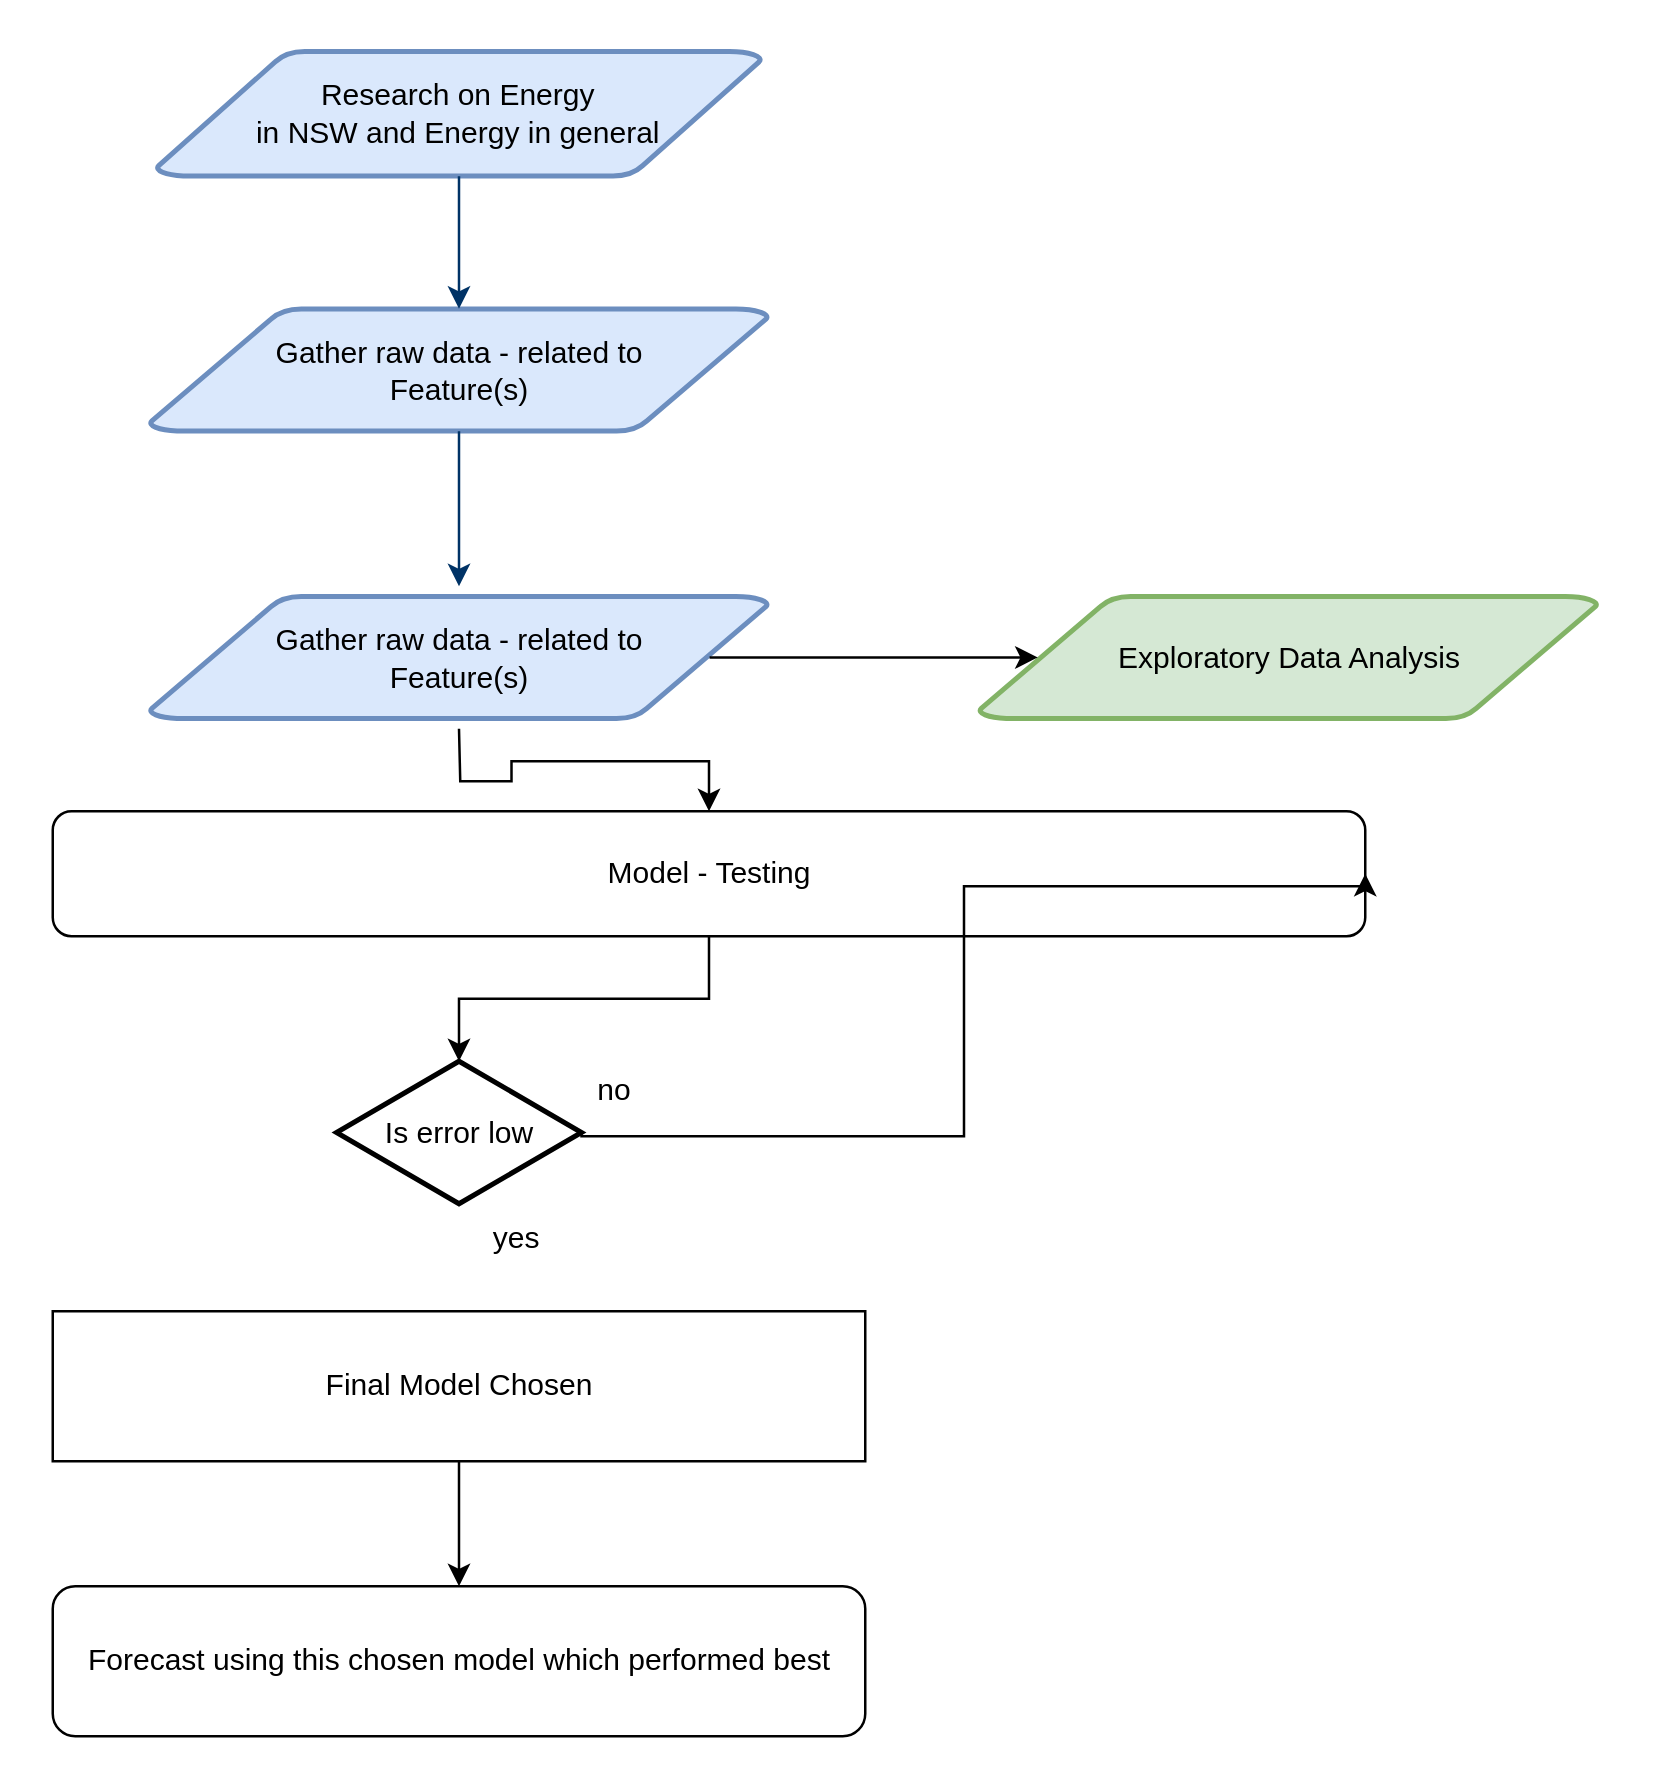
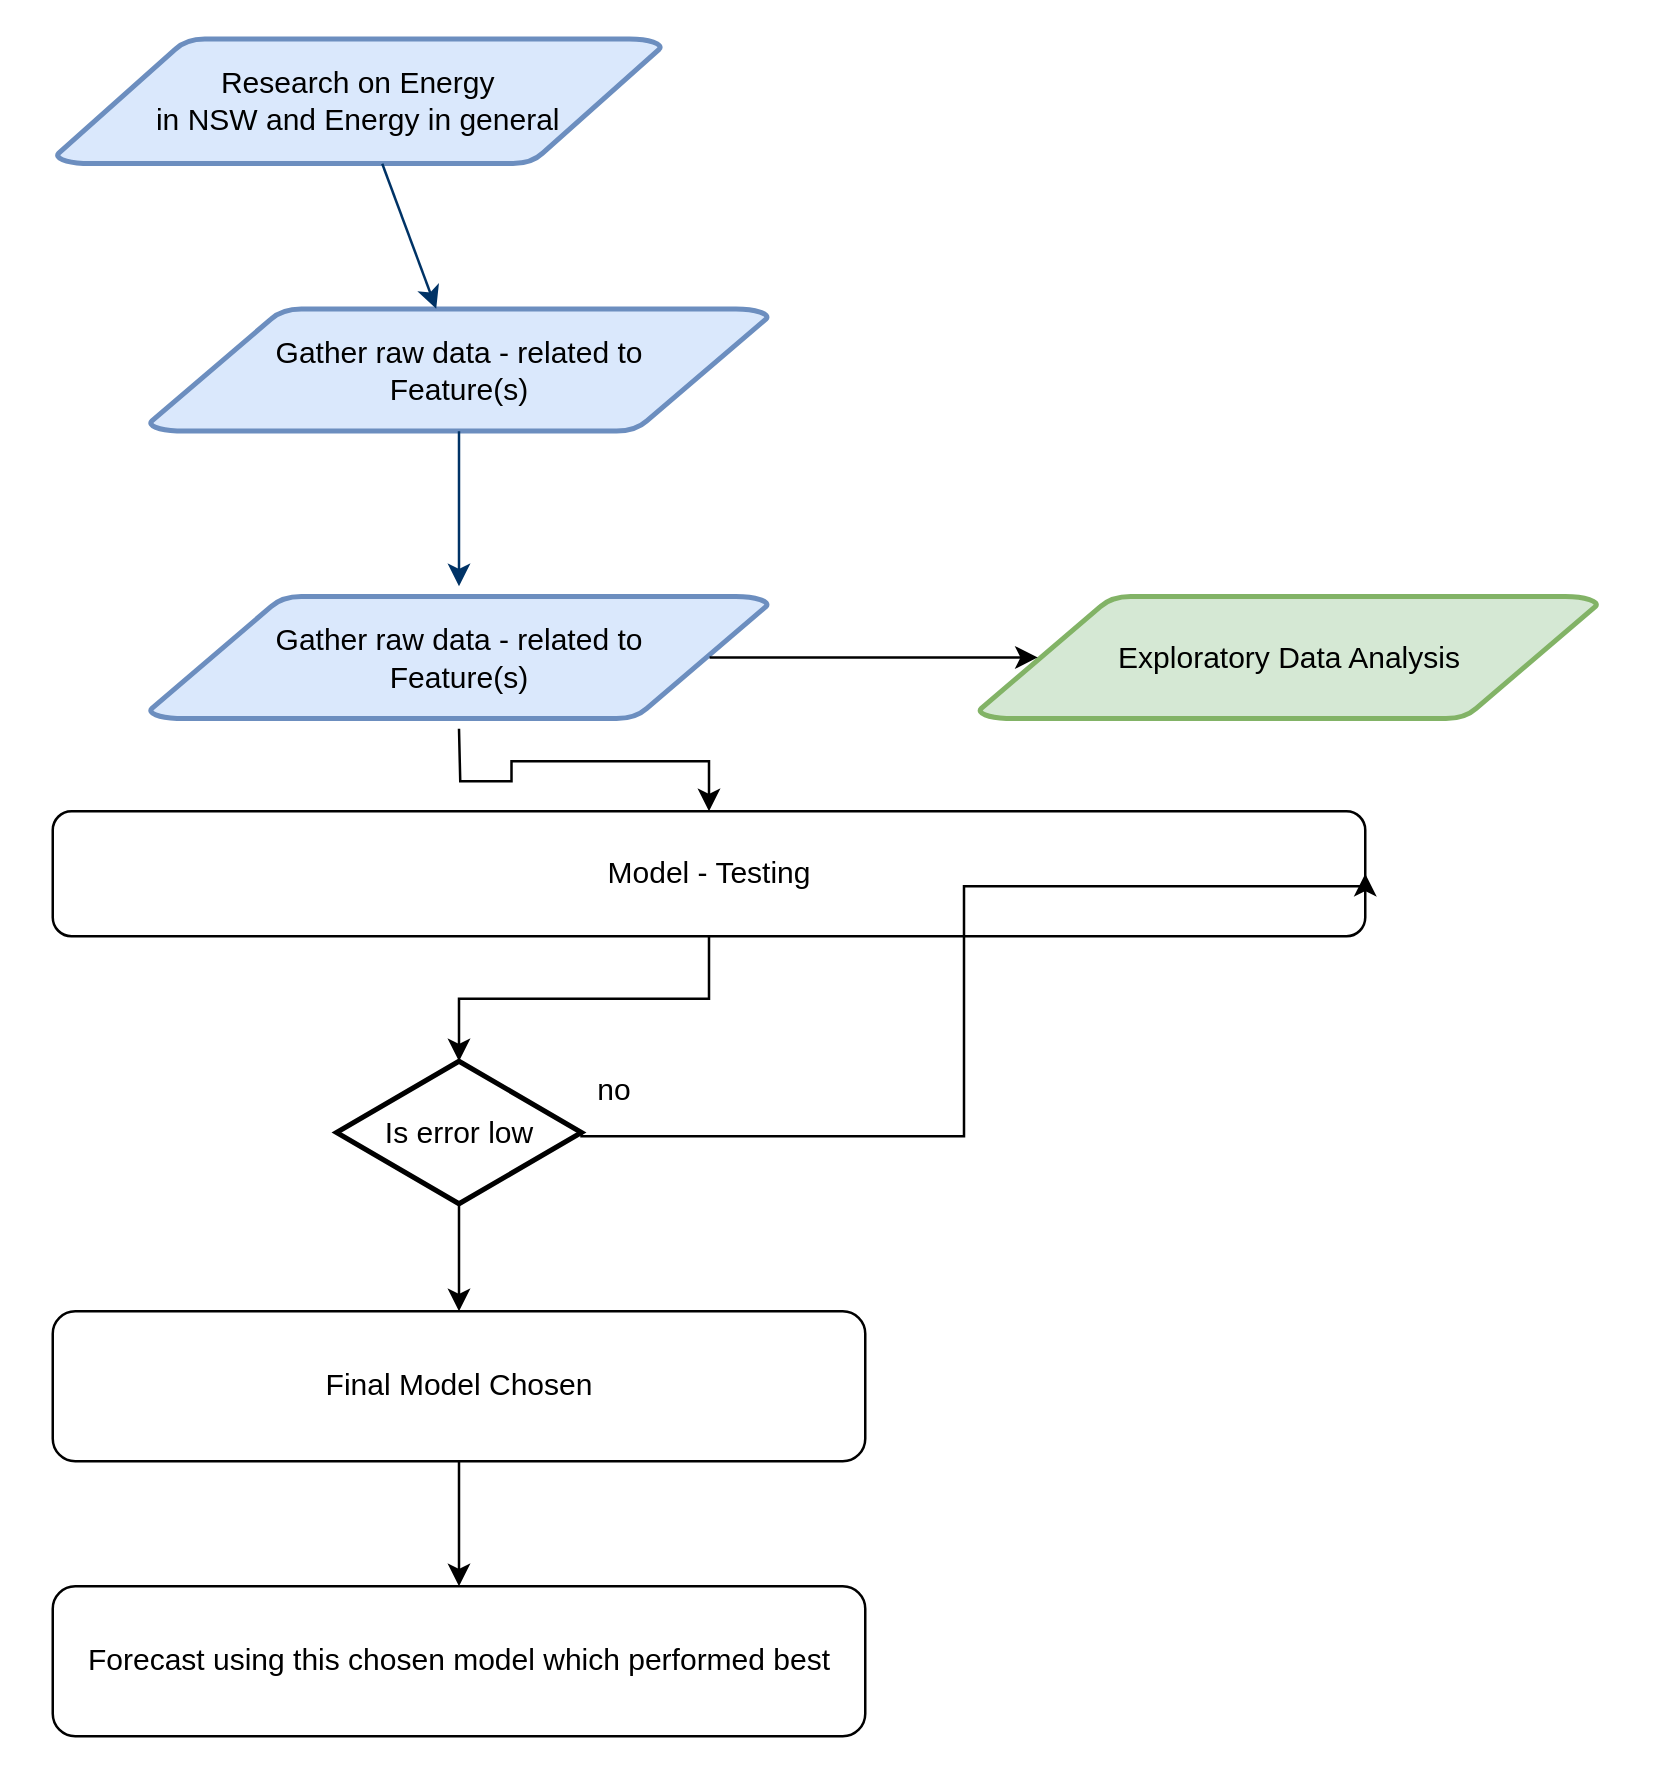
(459, 114) -> (359, 101)
(539, 1236) -> none
none -> (459, 1249)
(459, 1386) -> (459, 1386)
